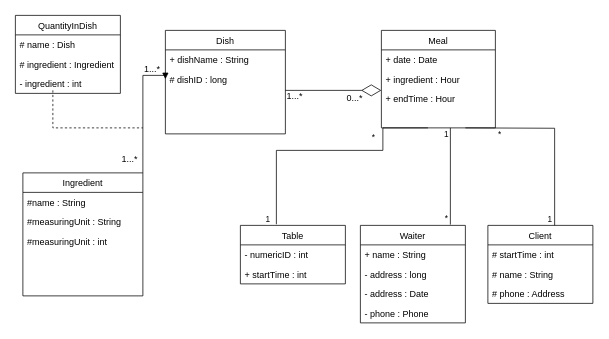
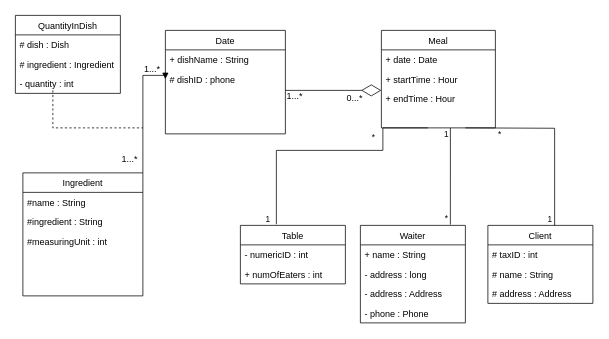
(225, 41) -> (225, 41)
(46, 45) -> (45, 45)
(200, 80) -> (204, 80)
(426, 80) -> (425, 80)
(57, 84) -> (53, 84)
(78, 222) -> (70, 222)
(528, 255) -> (519, 255)
(280, 275) -> (287, 275)
(400, 294) -> (408, 294)
(530, 294) -> (535, 294)
